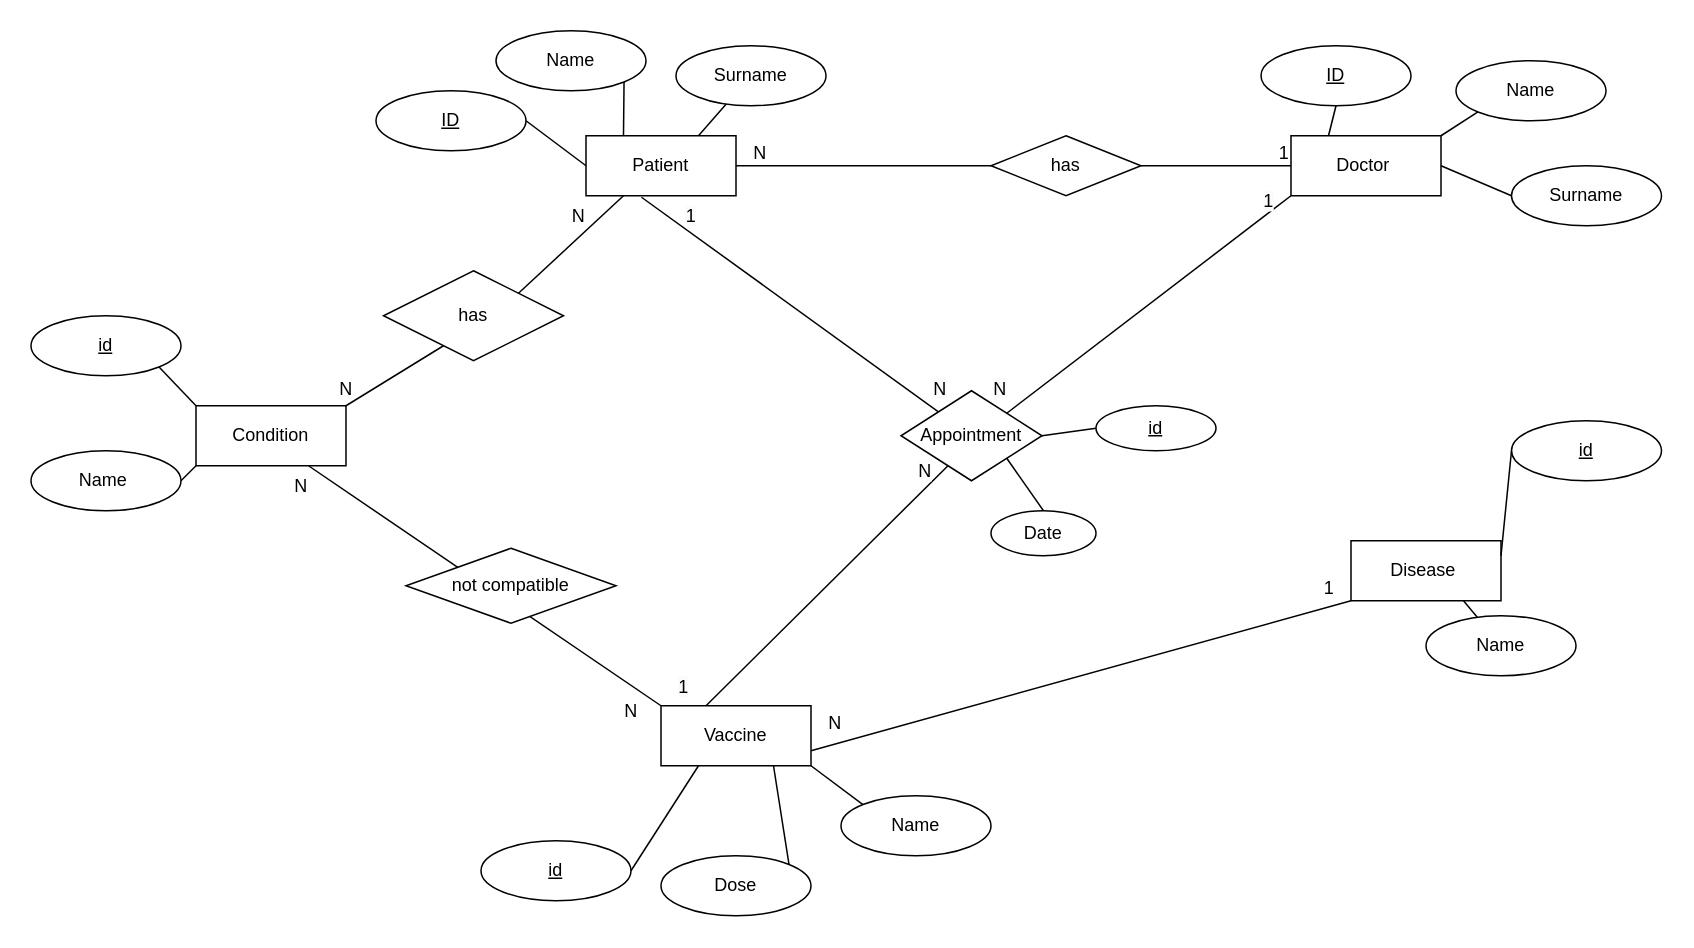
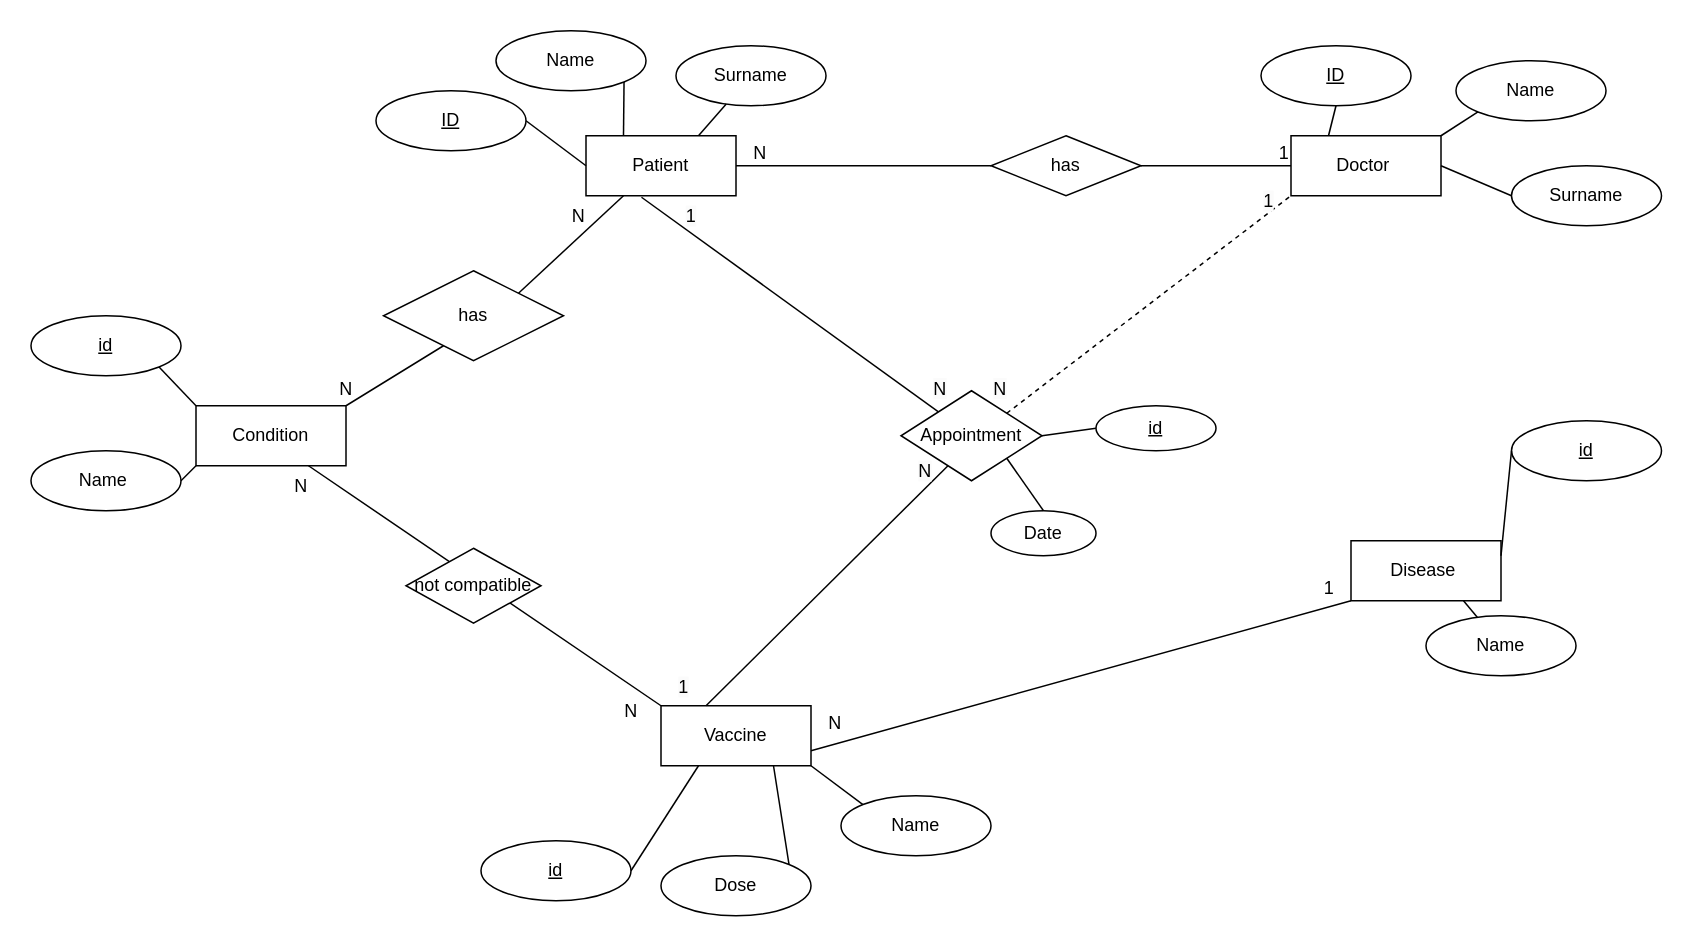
(1149, 304) -> (1149, 304)
(511, 586) -> (473, 586)
